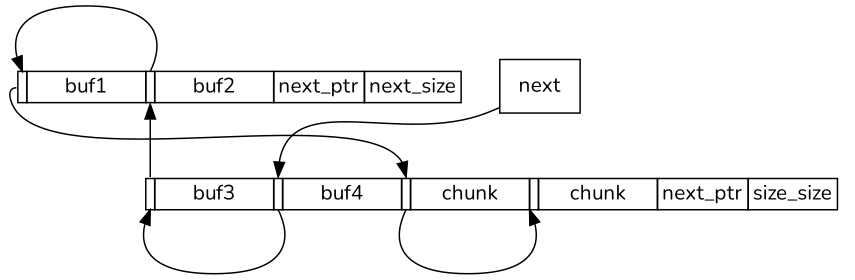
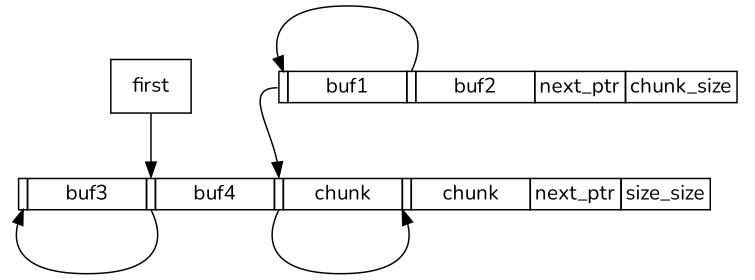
(413, 86) -> (681, 86)
(540, 86) -> (151, 86)
(150, 148) -> none
